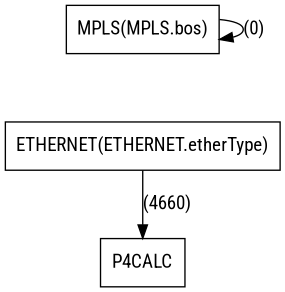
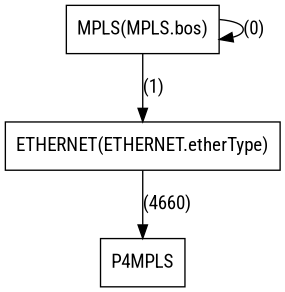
none -> (143, 81)
(143, 263) -> (143, 263)
